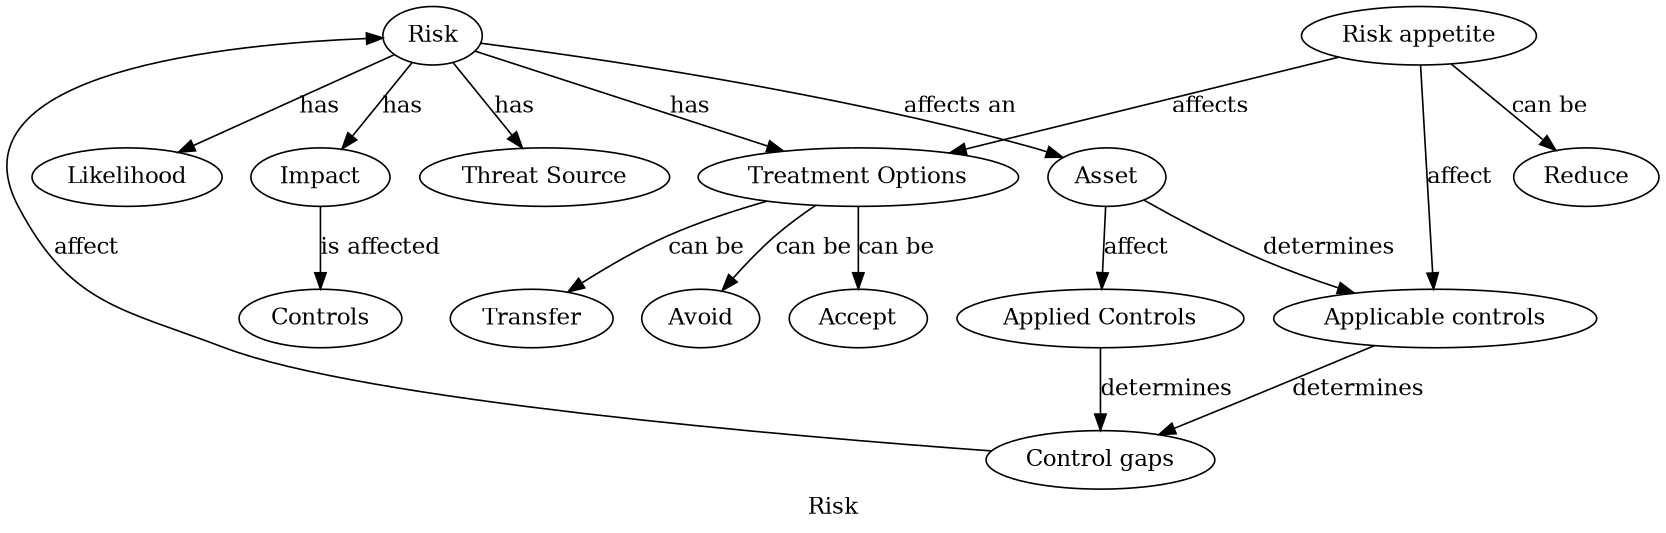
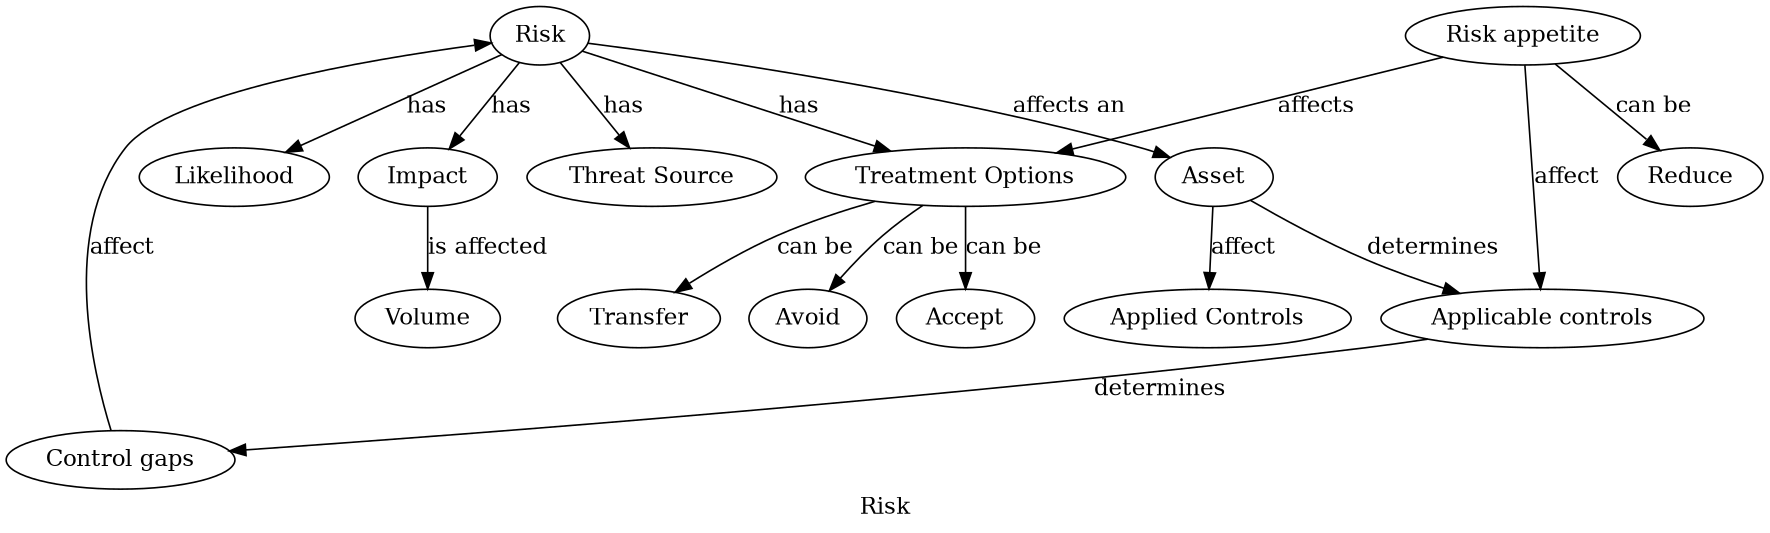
(320, 318) -> (428, 318)
(1100, 381) -> none
